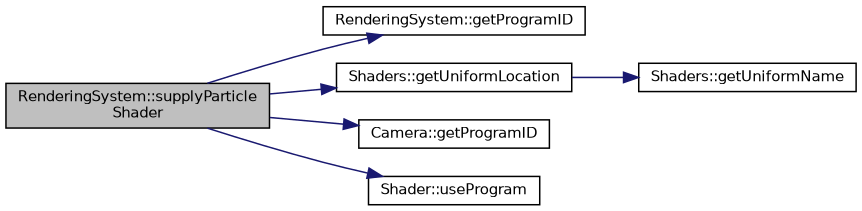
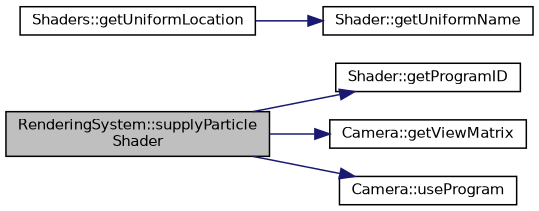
(454, 21) -> (428, 77)
(747, 77) -> (428, 21)
(296, 92) -> none
(454, 134) -> (428, 134)
(454, 191) -> (428, 191)
